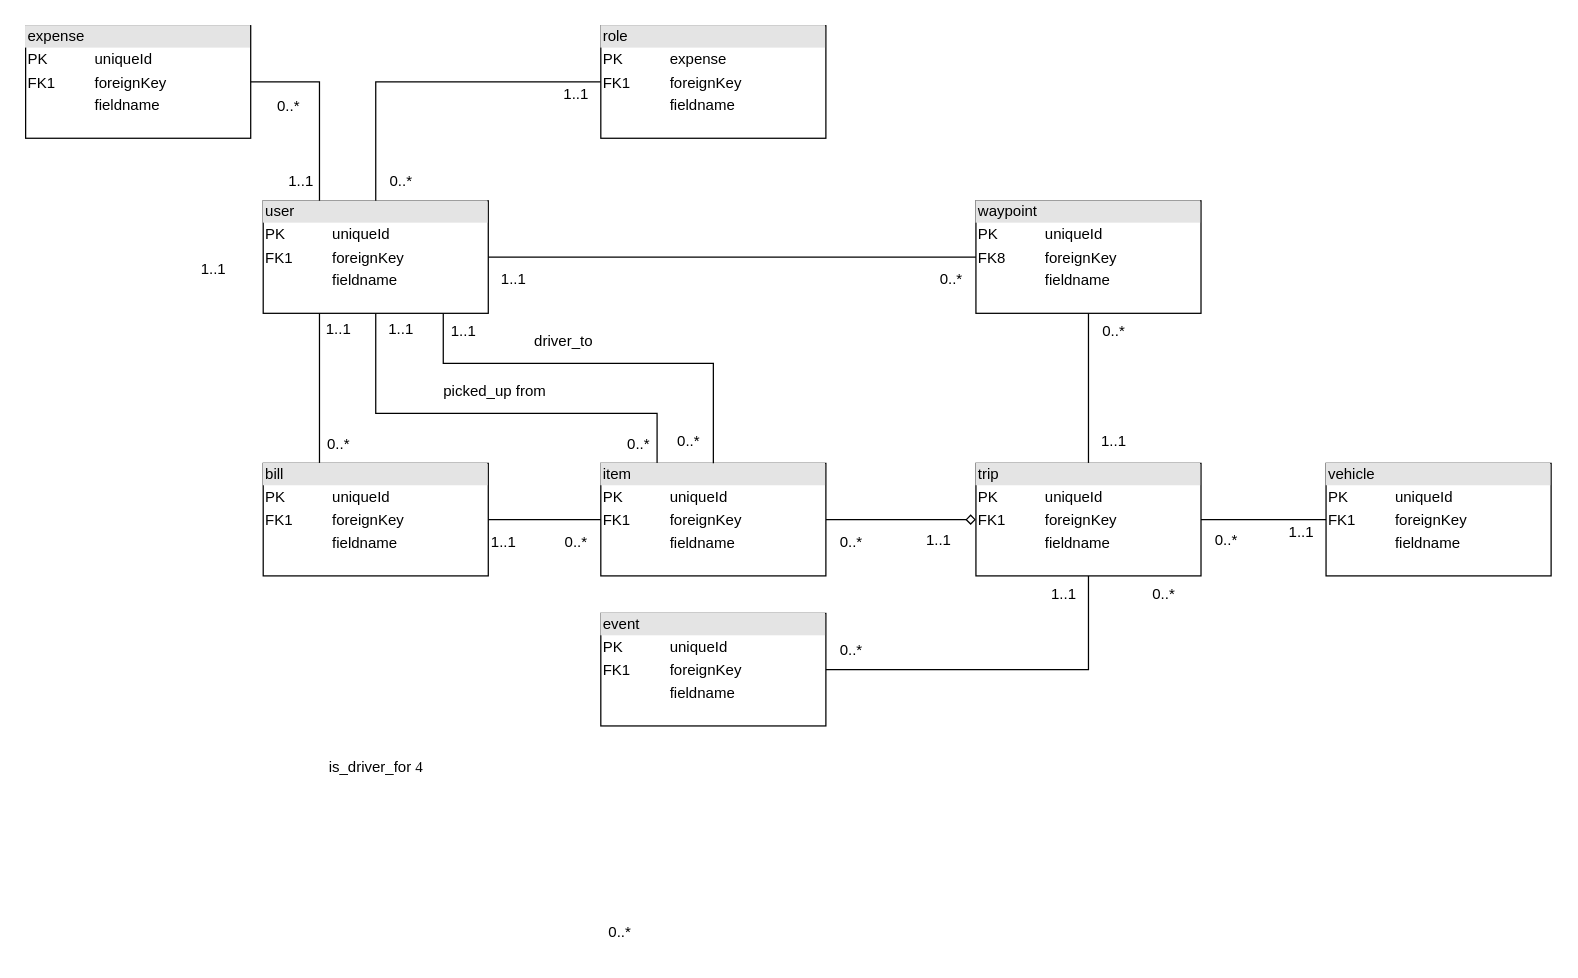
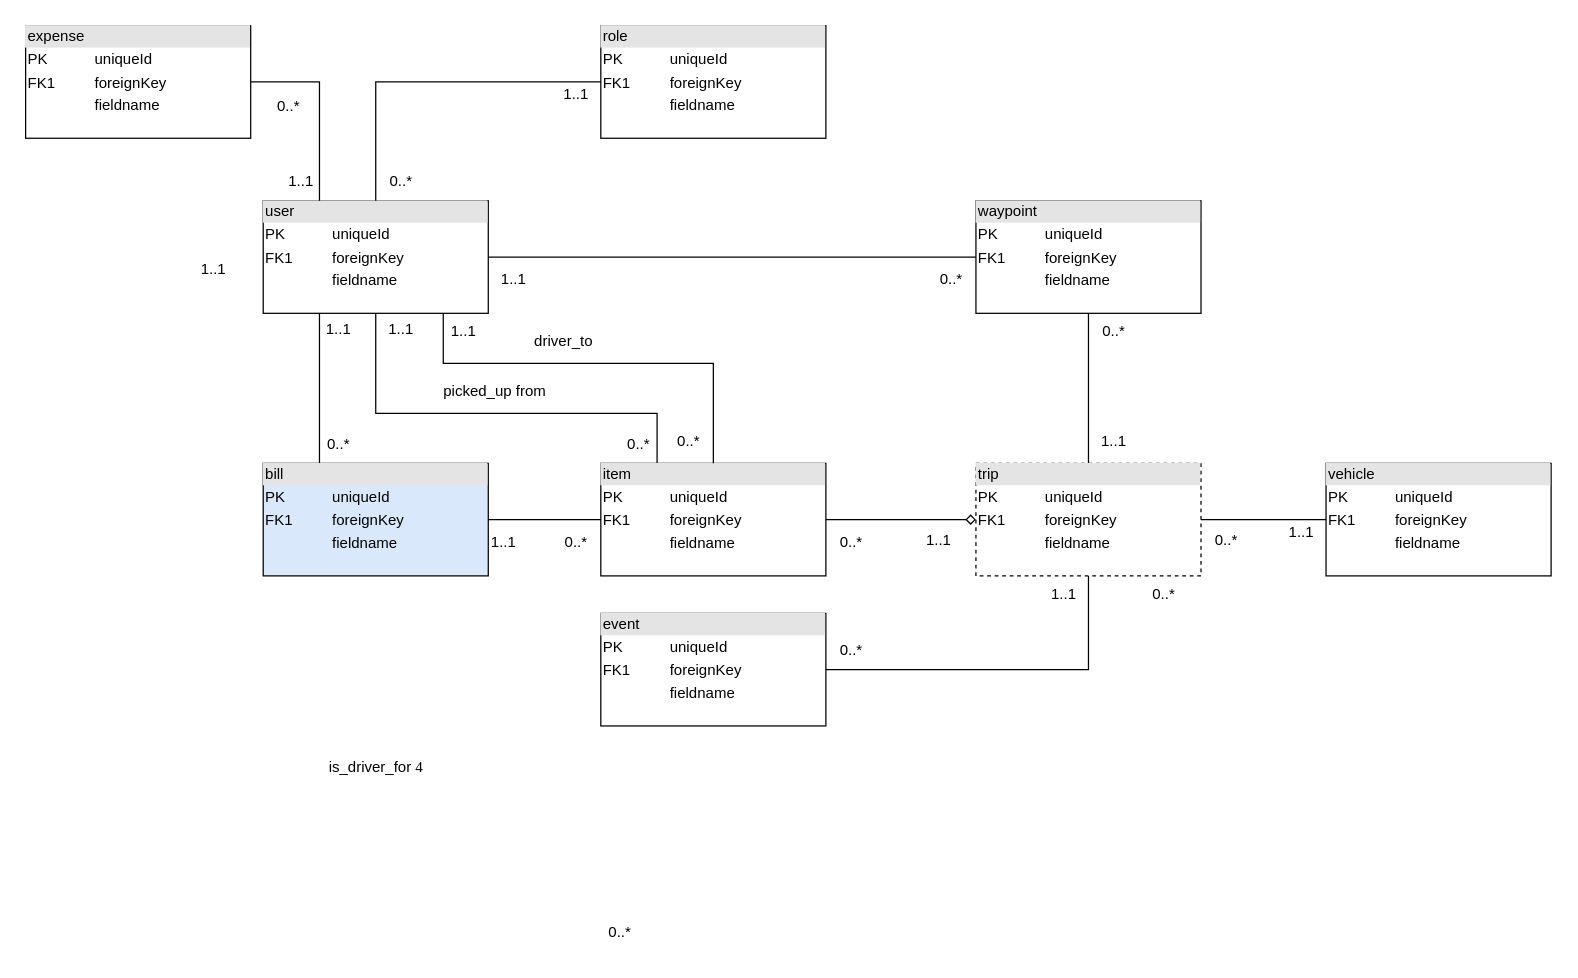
(653, 62) -> (653, 62)
(1028, 237) -> (1028, 237)
(376, 519) -> (376, 519)
(1088, 519) -> (1088, 519)
